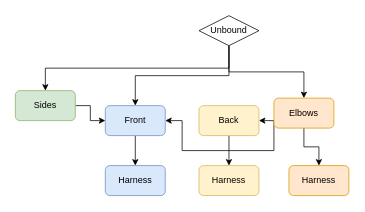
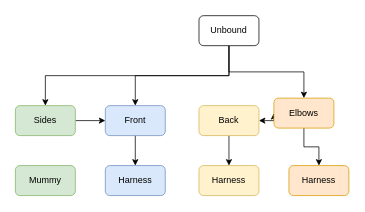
(229, 30) -> (229, 30)
(45, 105) -> (45, 120)
(231, 150) -> (272, 120)
none -> (45, 180)
